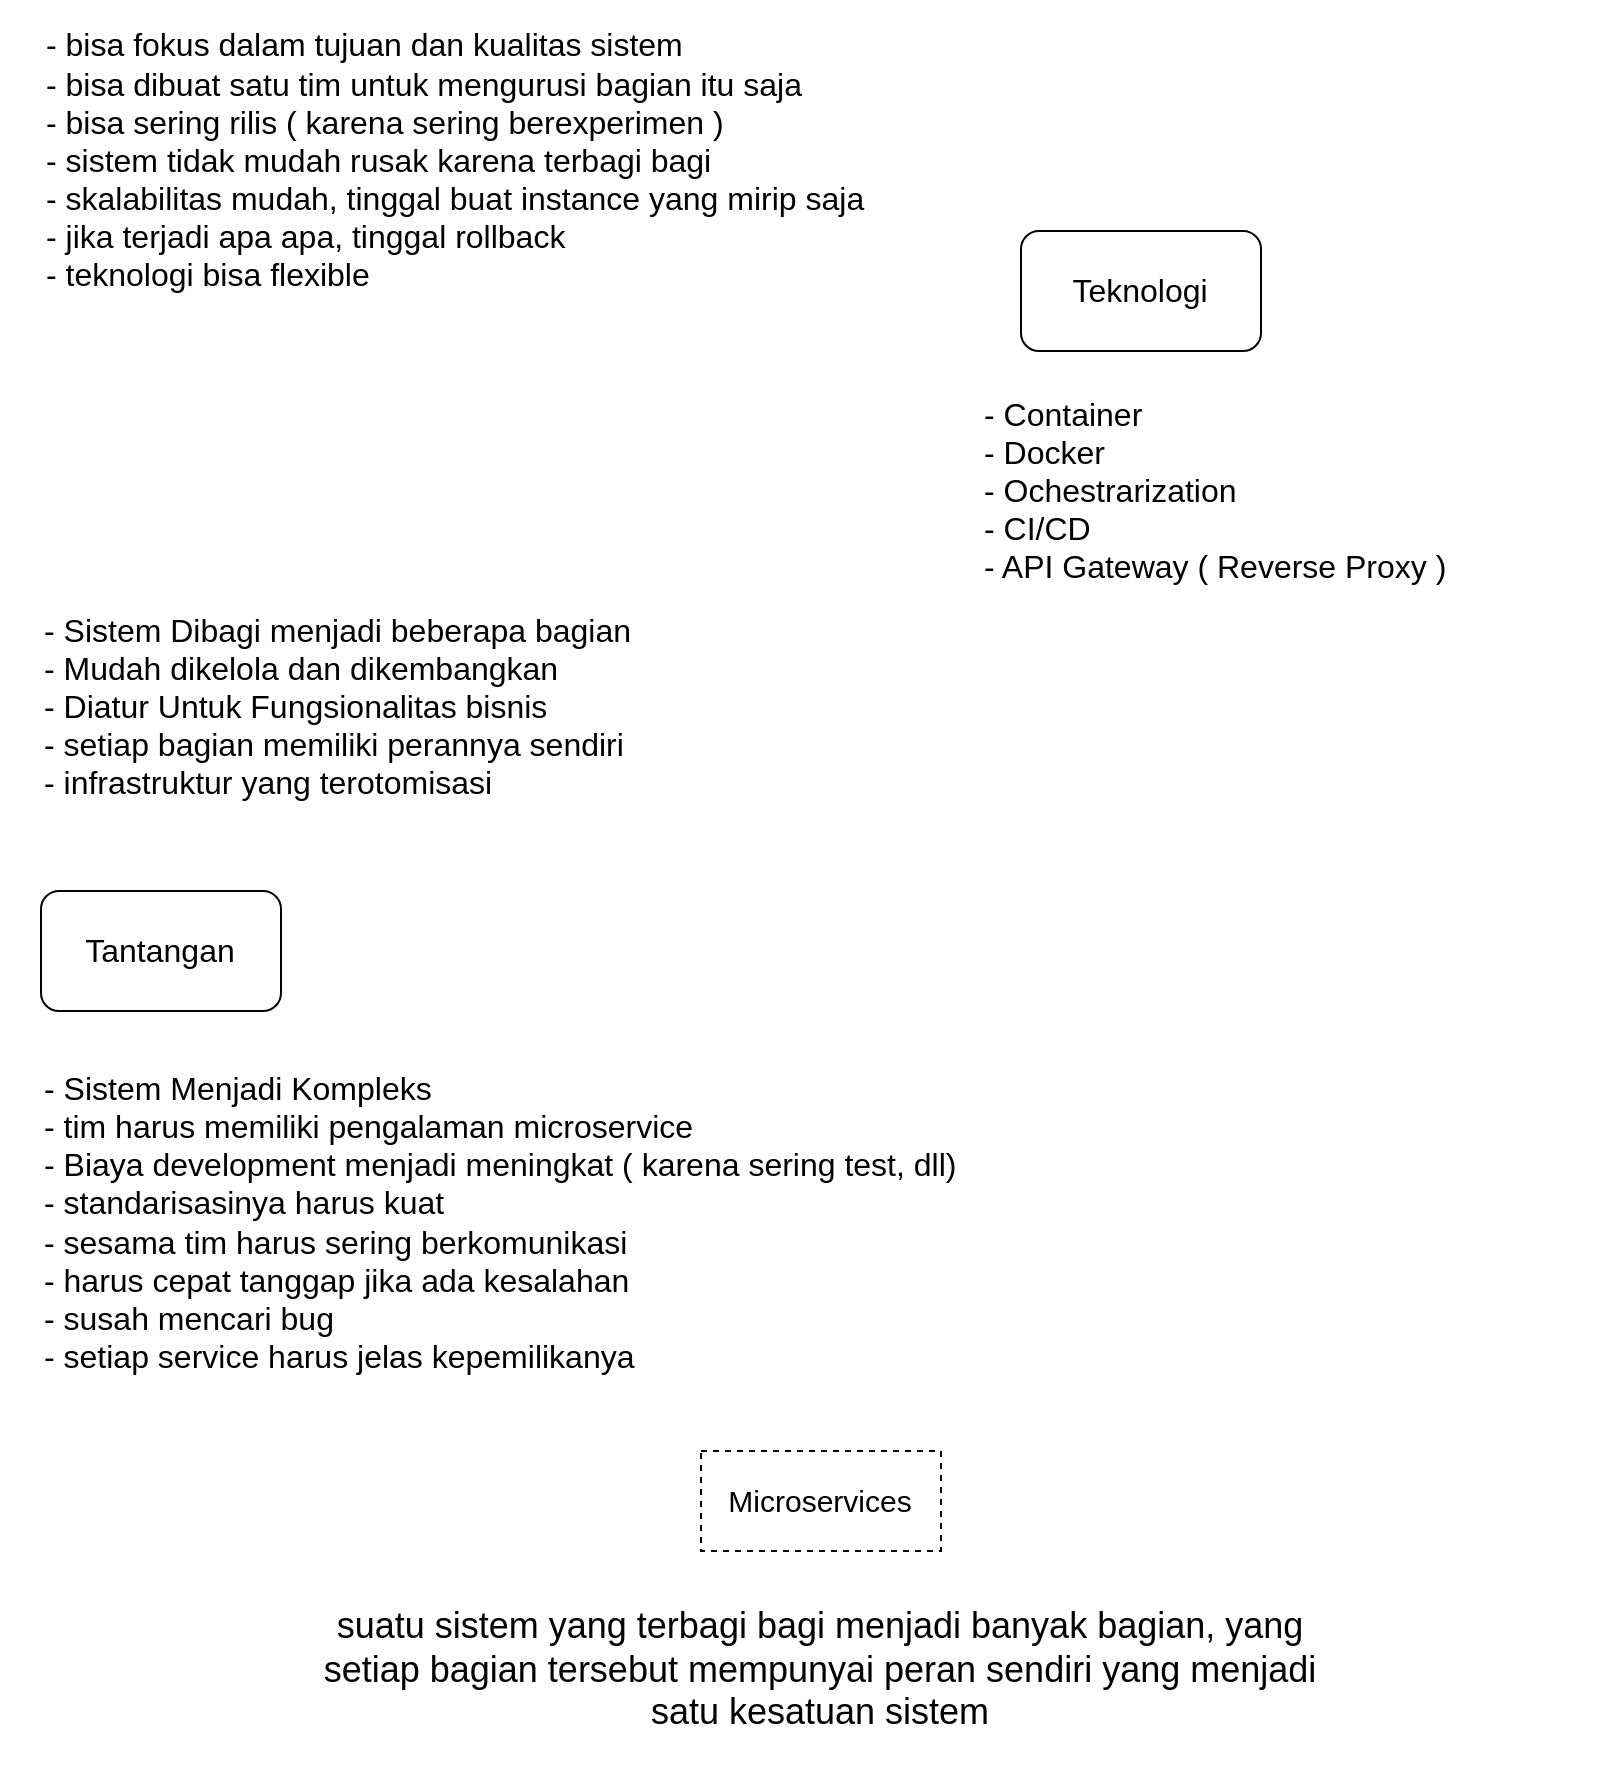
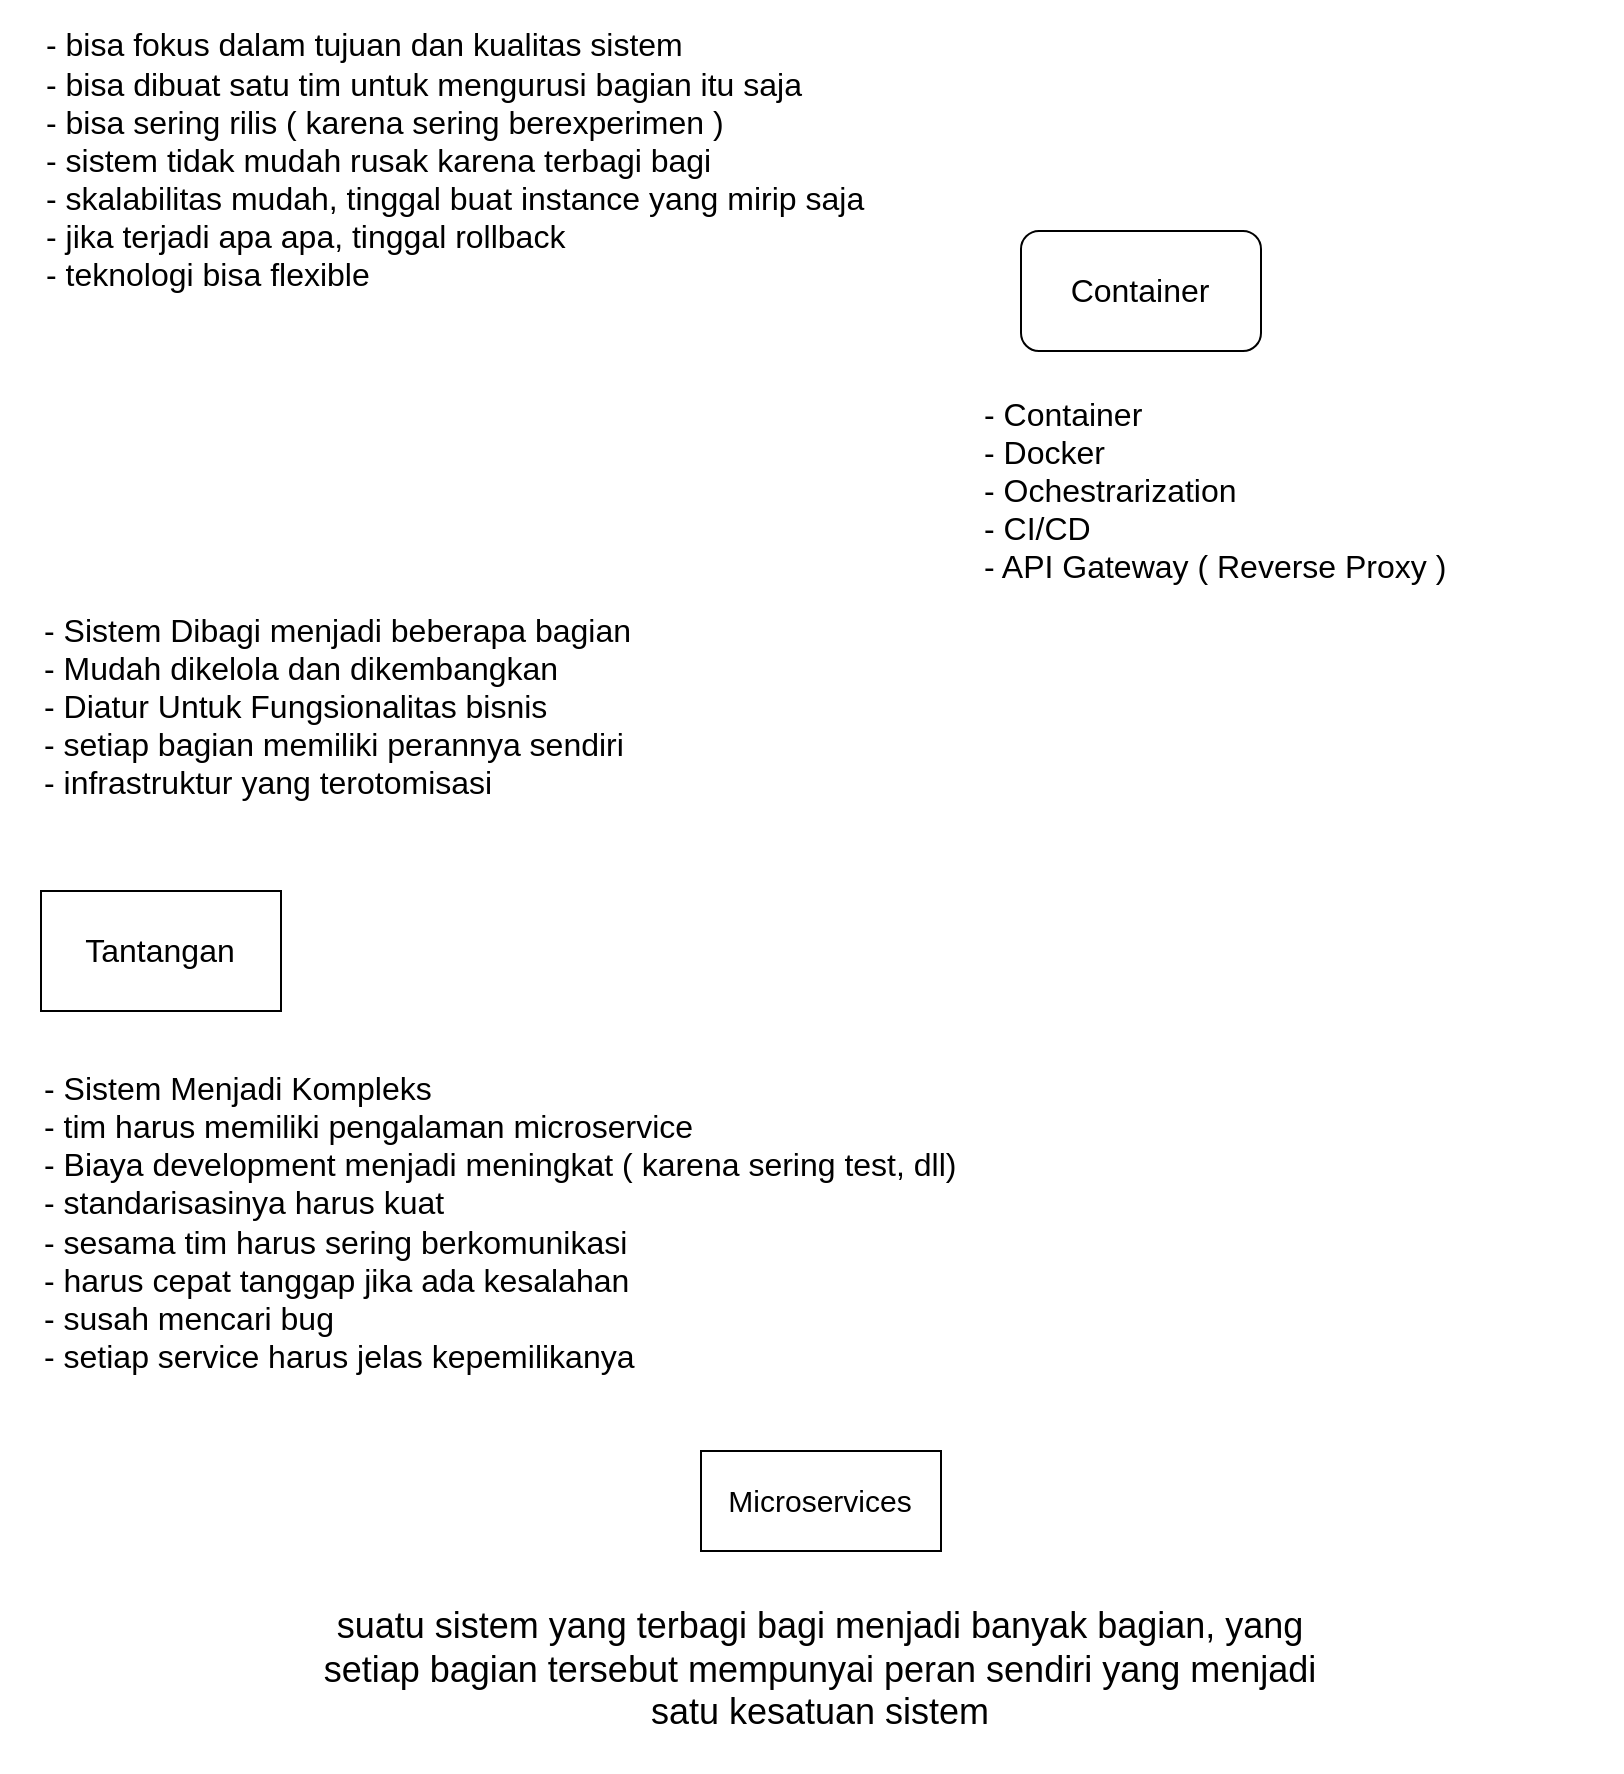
(1141, 291) -> (1141, 291)
(161, 951) -> (161, 951)
(821, 1501) -> (821, 1501)
